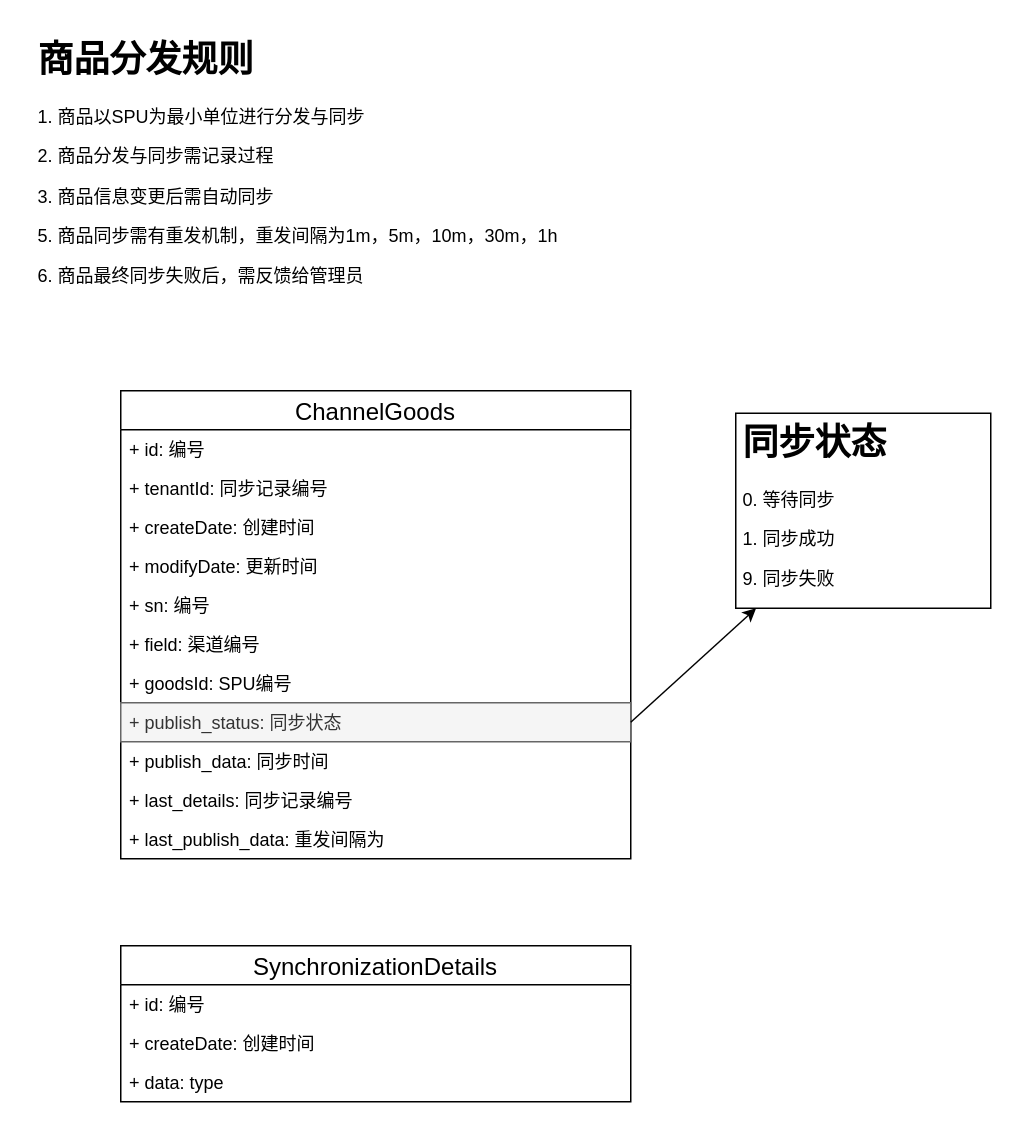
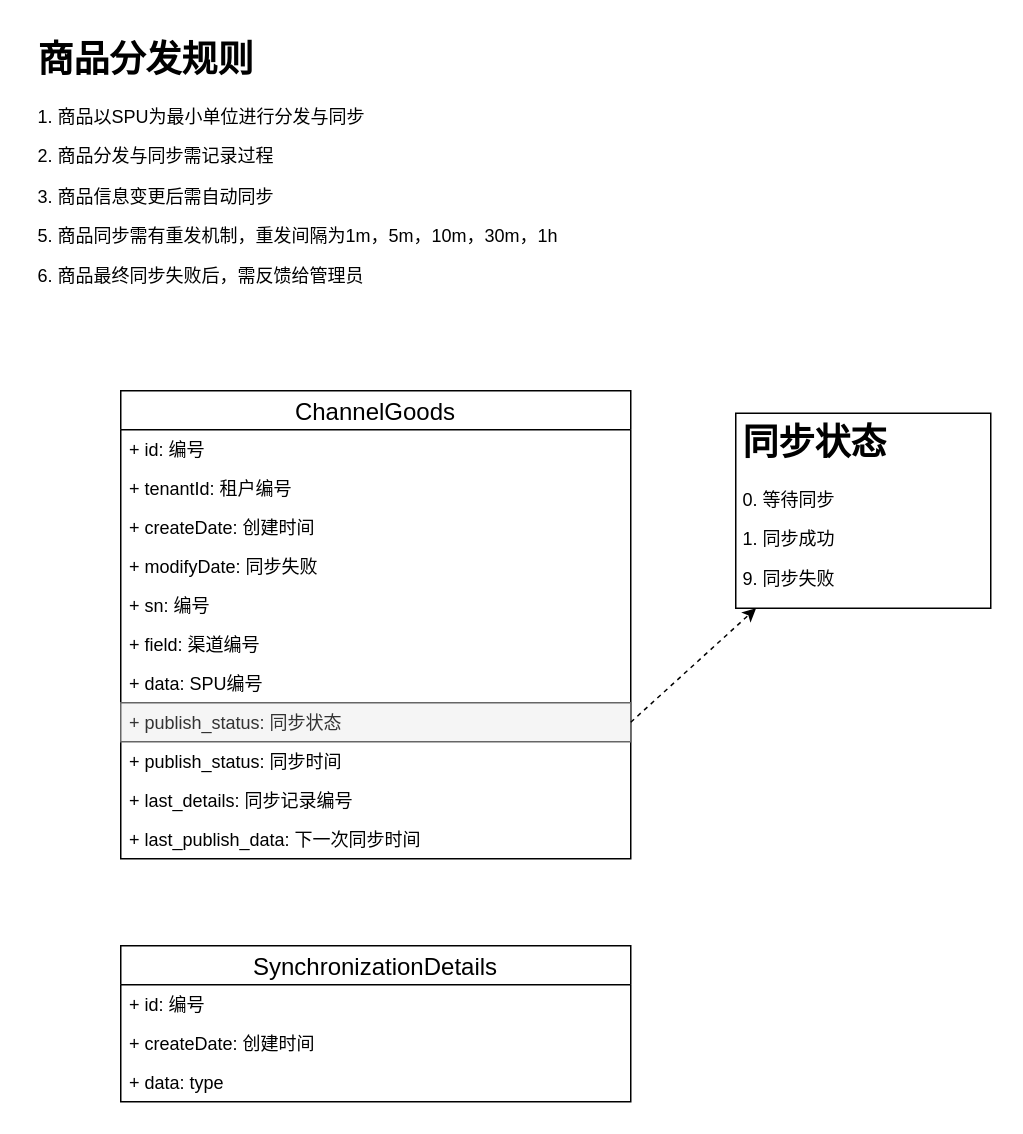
(236, 489) -> (218, 489)
(226, 567) -> (226, 567)
(691, 667) -> (691, 667)
(211, 684) -> (195, 684)
(234, 762) -> (244, 762)
(266, 840) -> (284, 840)
